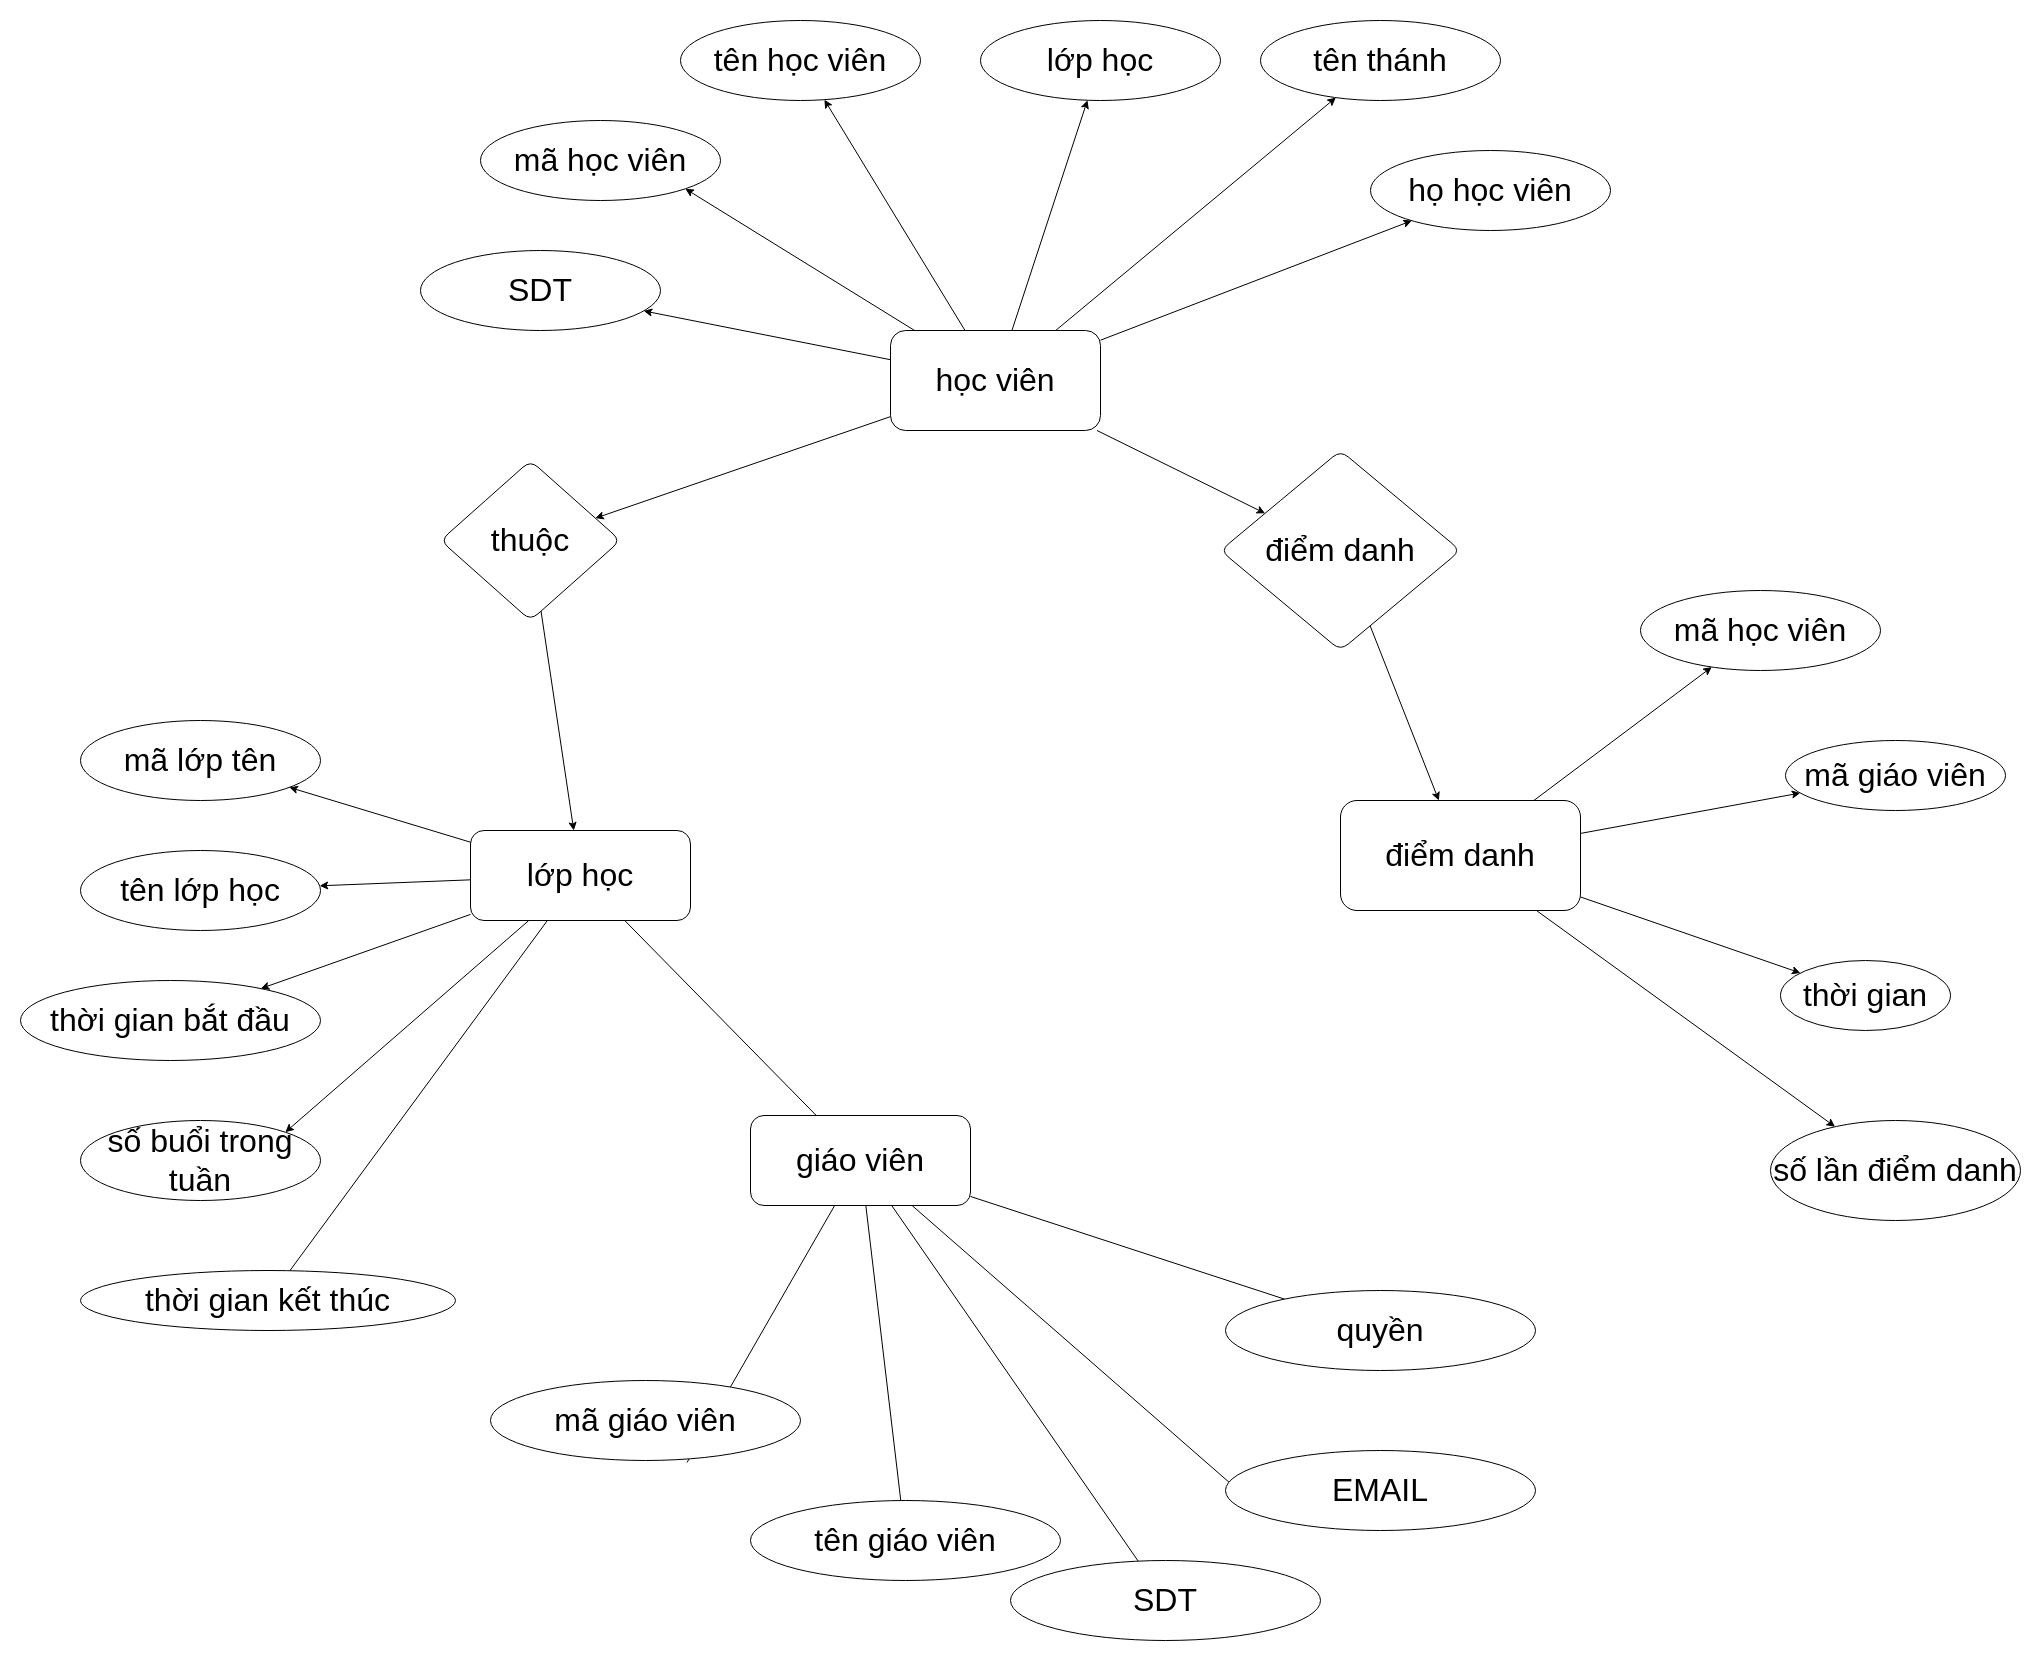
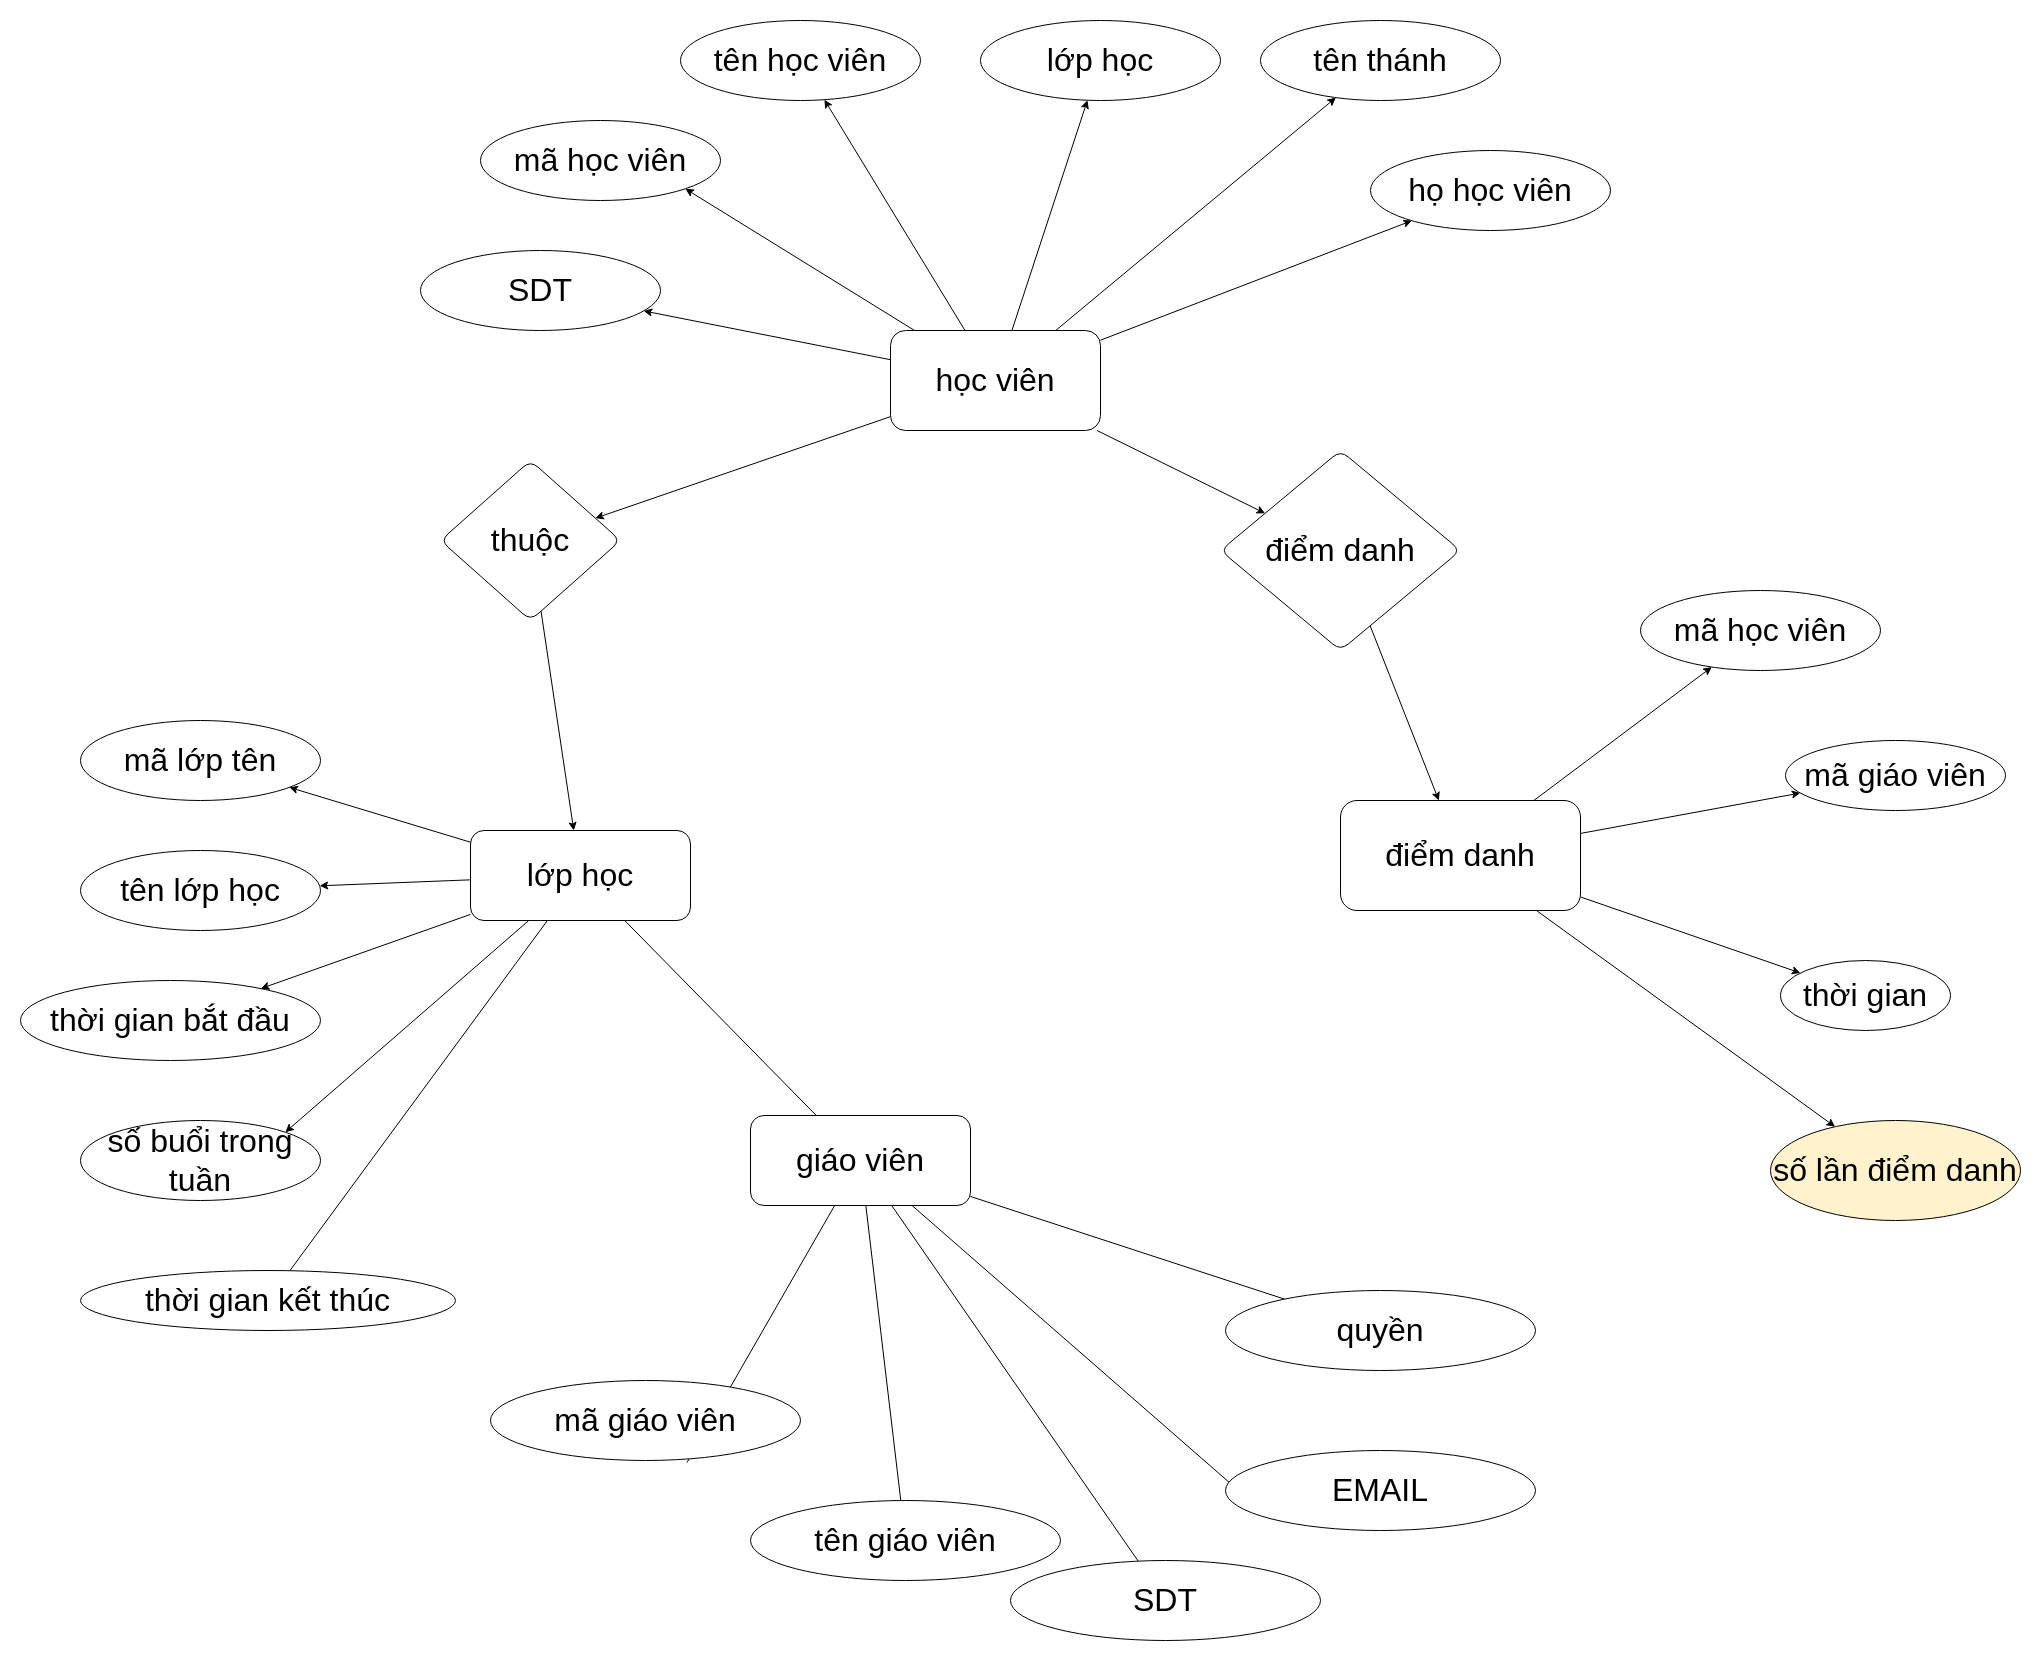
(1896, 1171) -> (1896, 1171)
